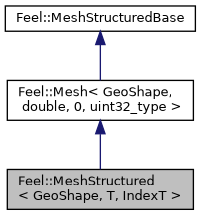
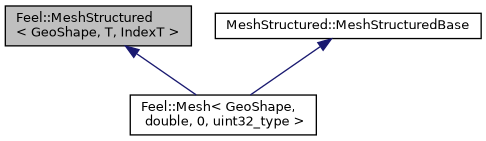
(100, 19) -> (348, 26)
(100, 152) -> (167, 74)
